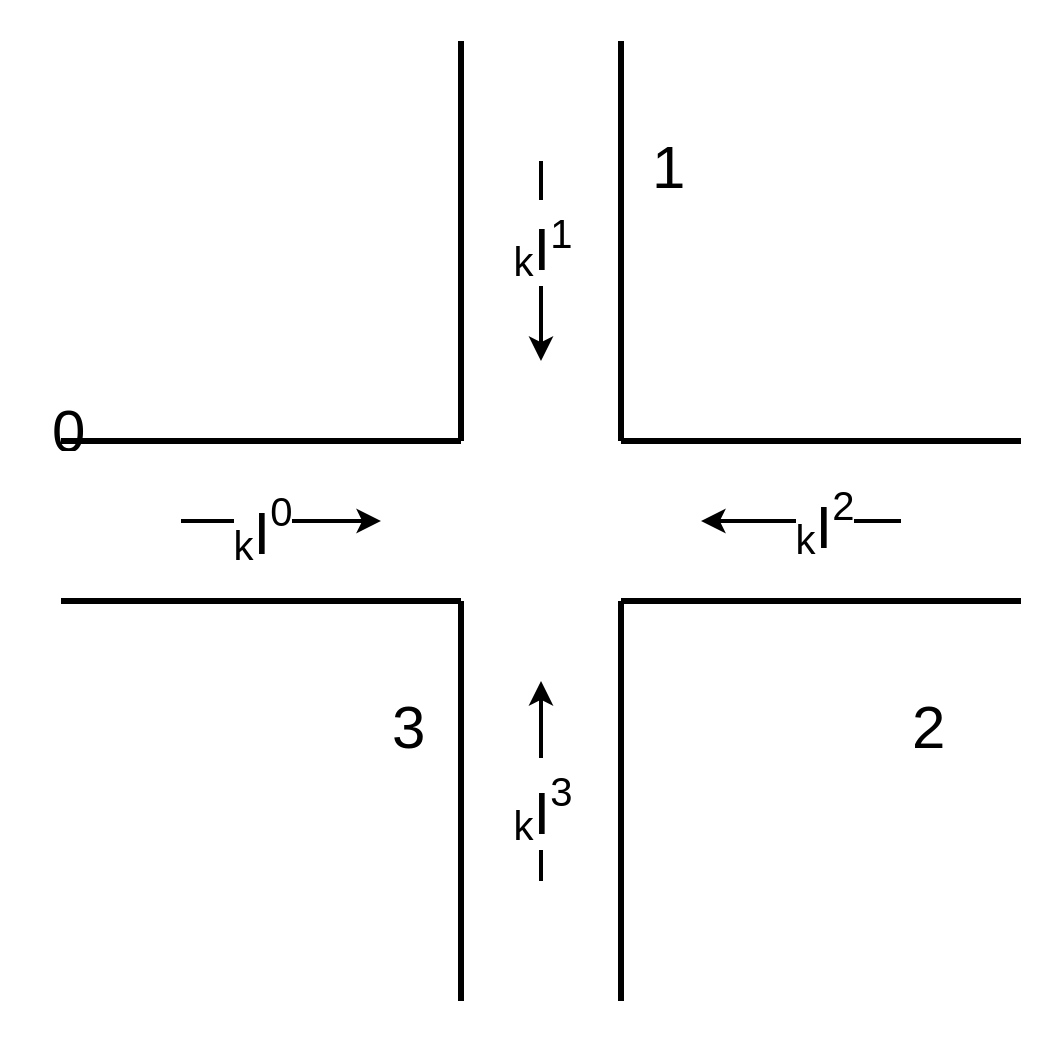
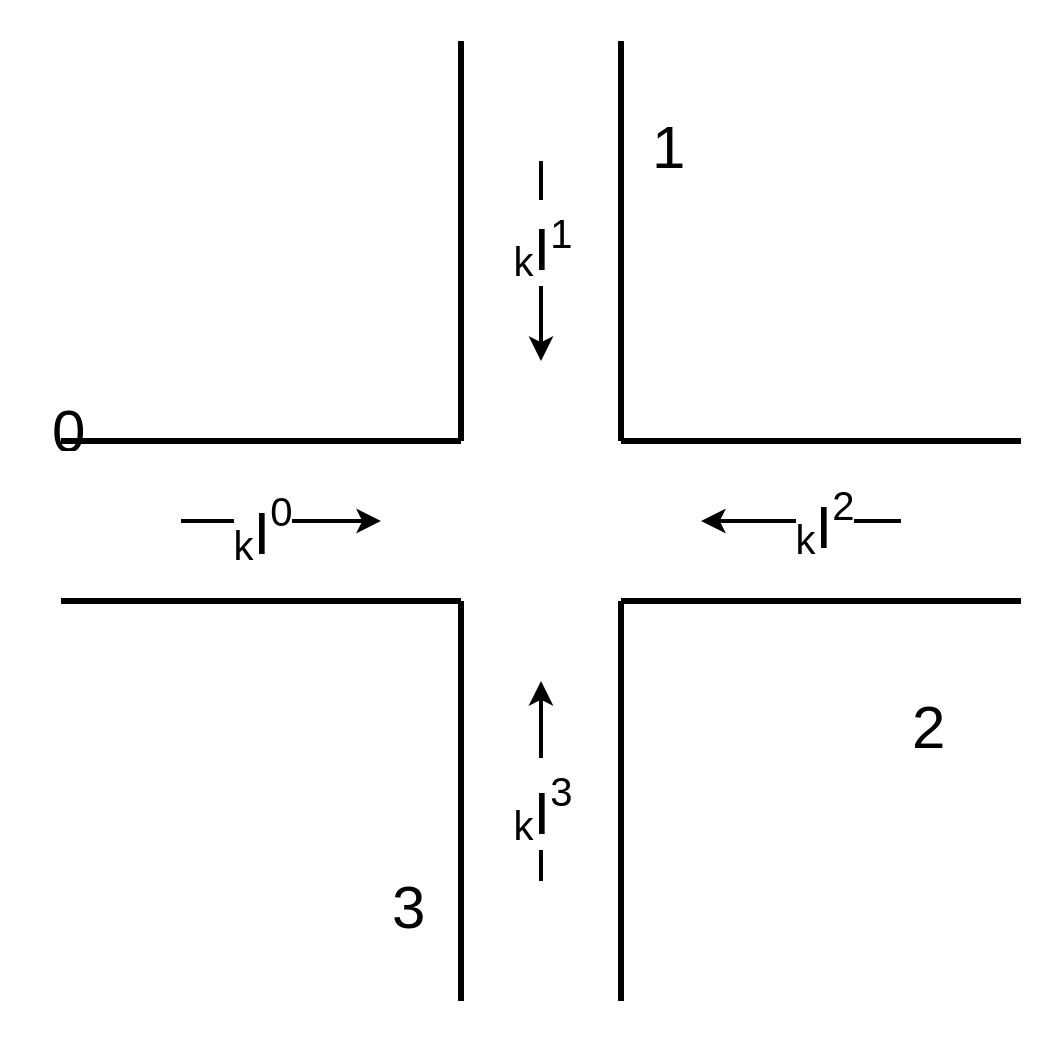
(671, 161) -> (671, 141)
(411, 721) -> (411, 901)
